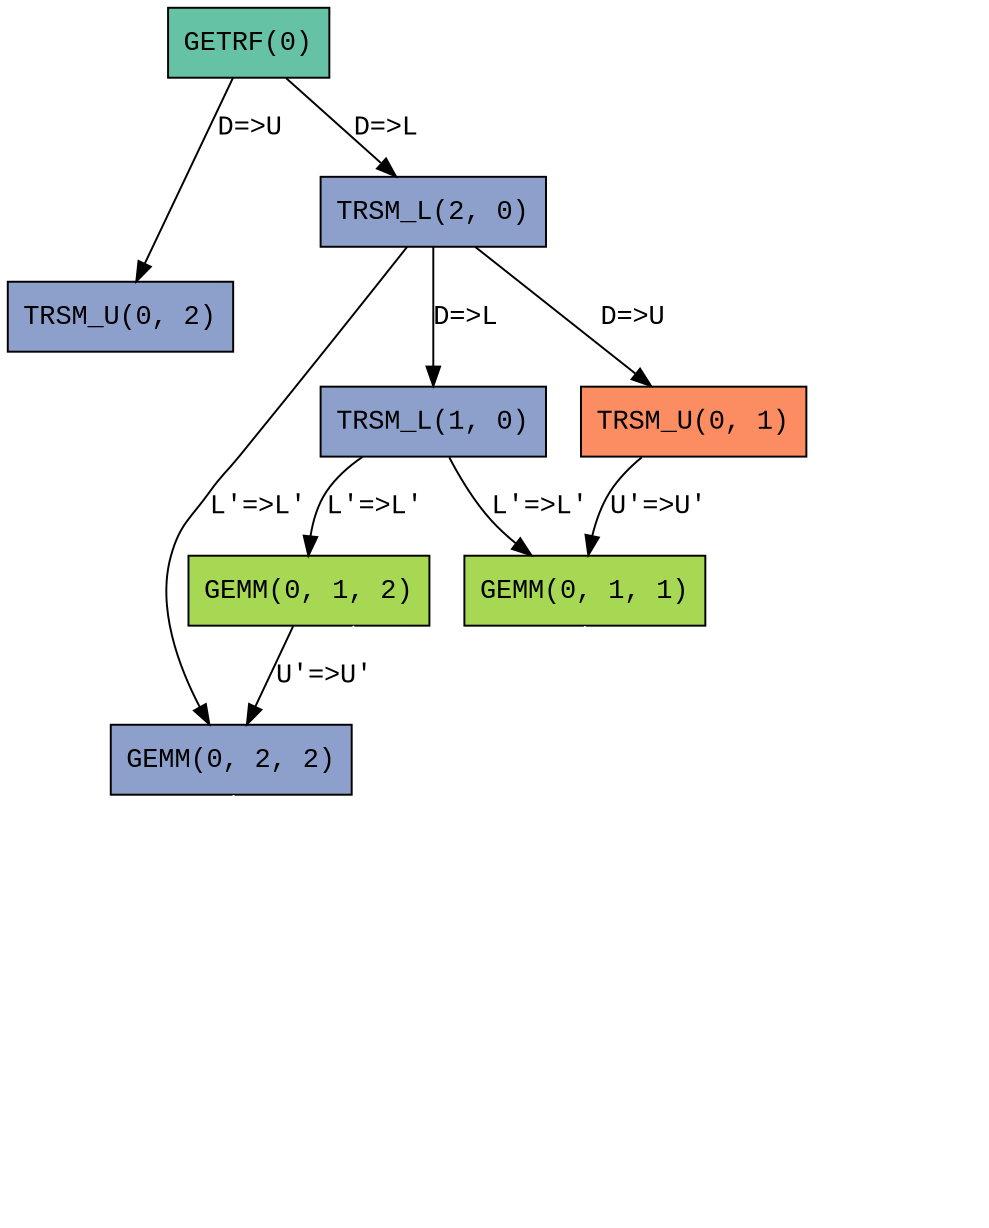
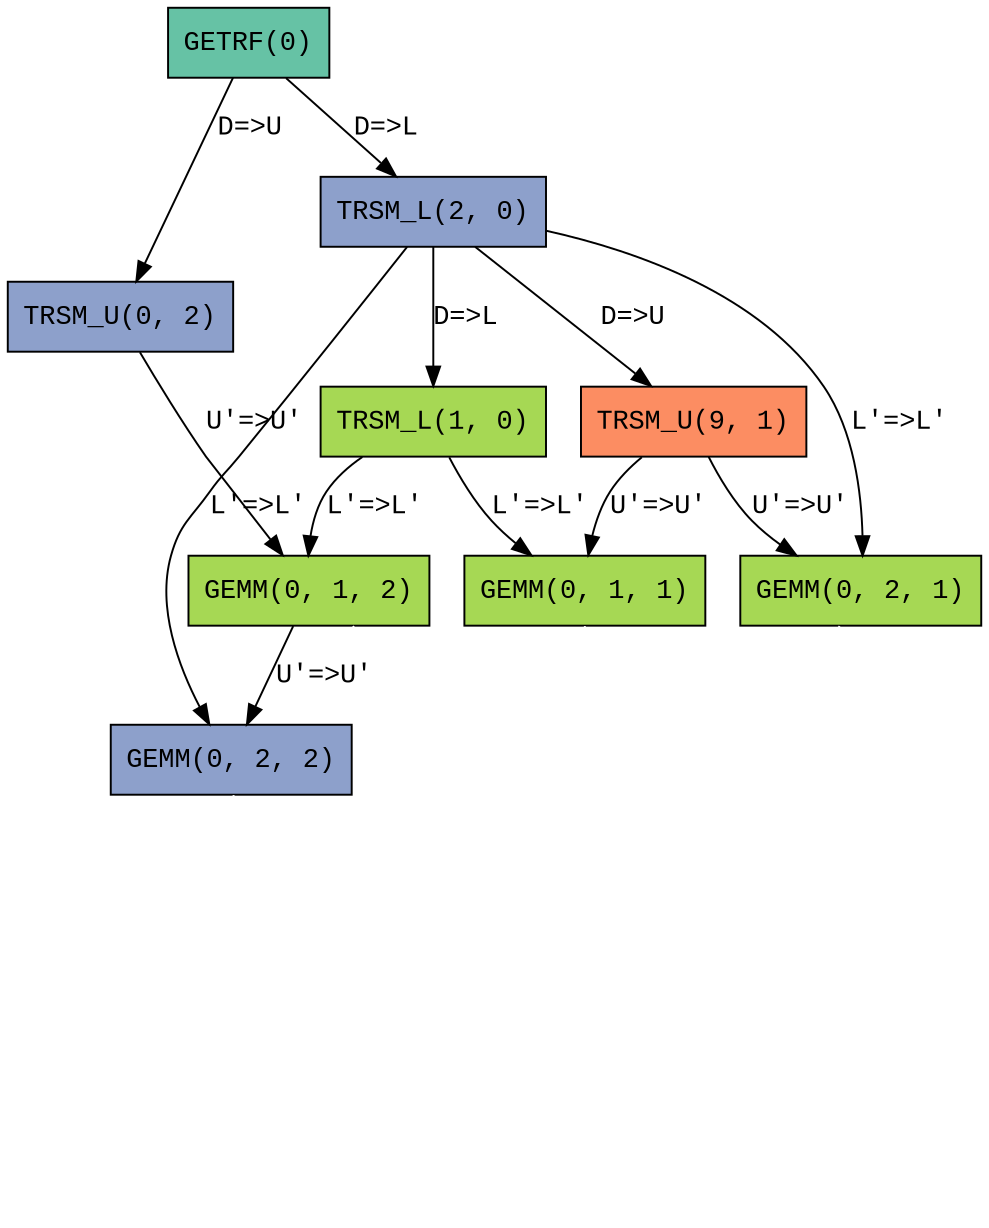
(433, 422) -> (433, 422)
(694, 422) -> (694, 422)
none -> (201, 449)
none -> (861, 591)
